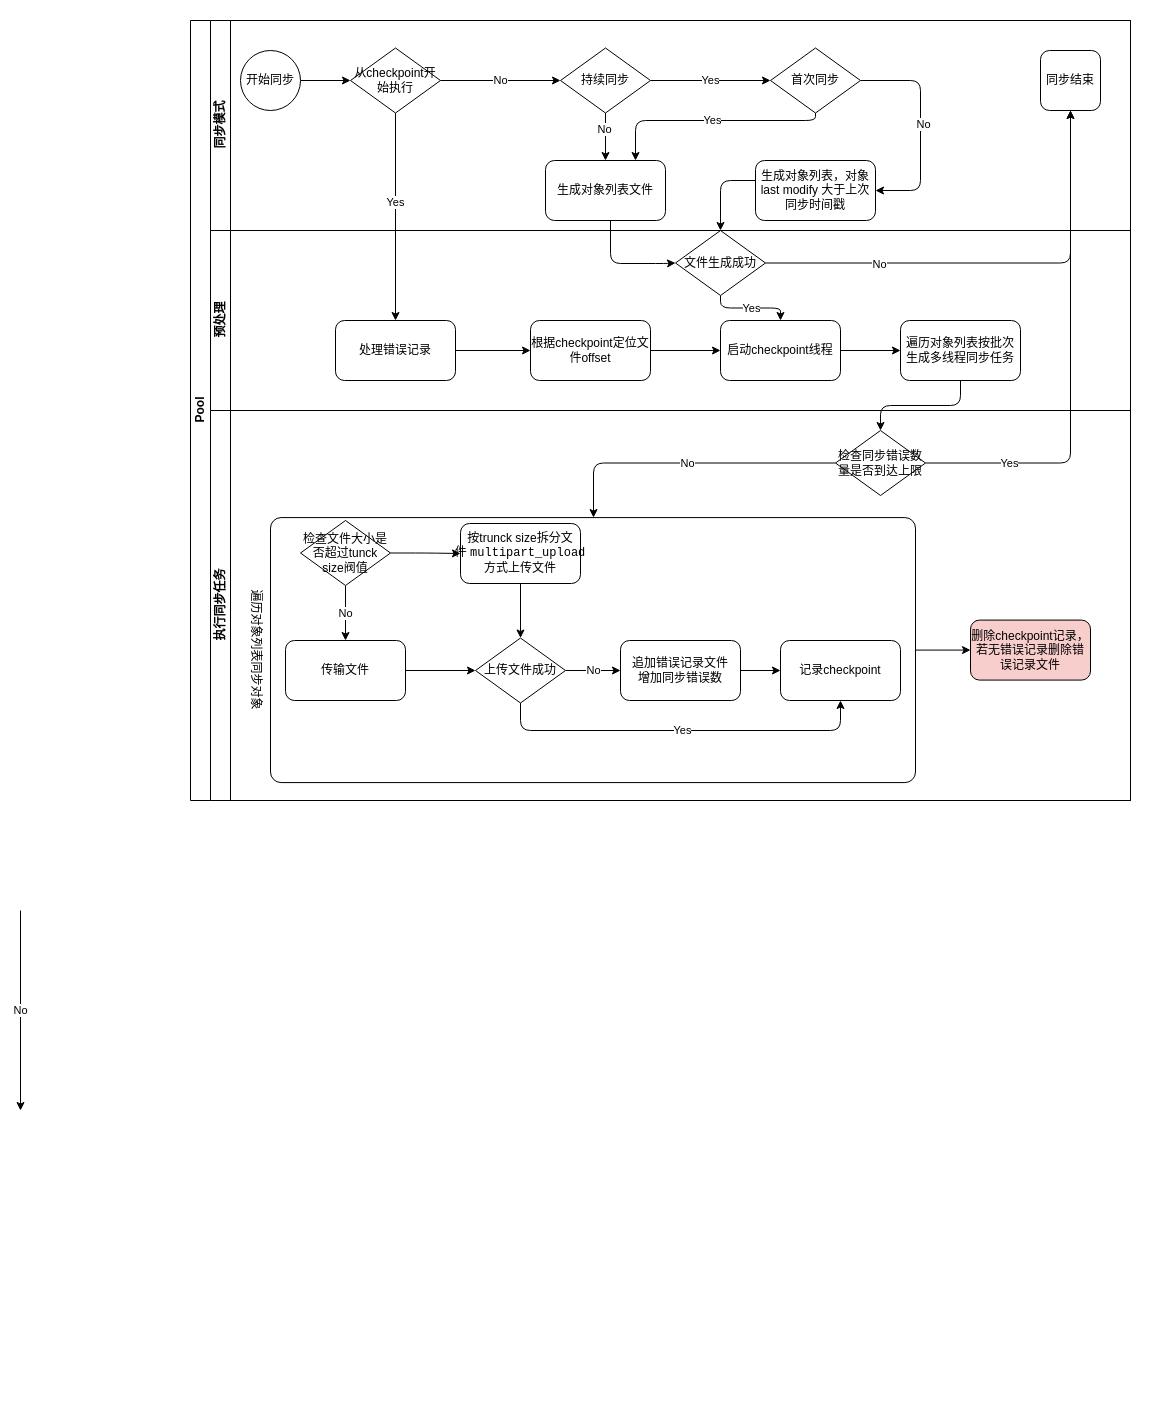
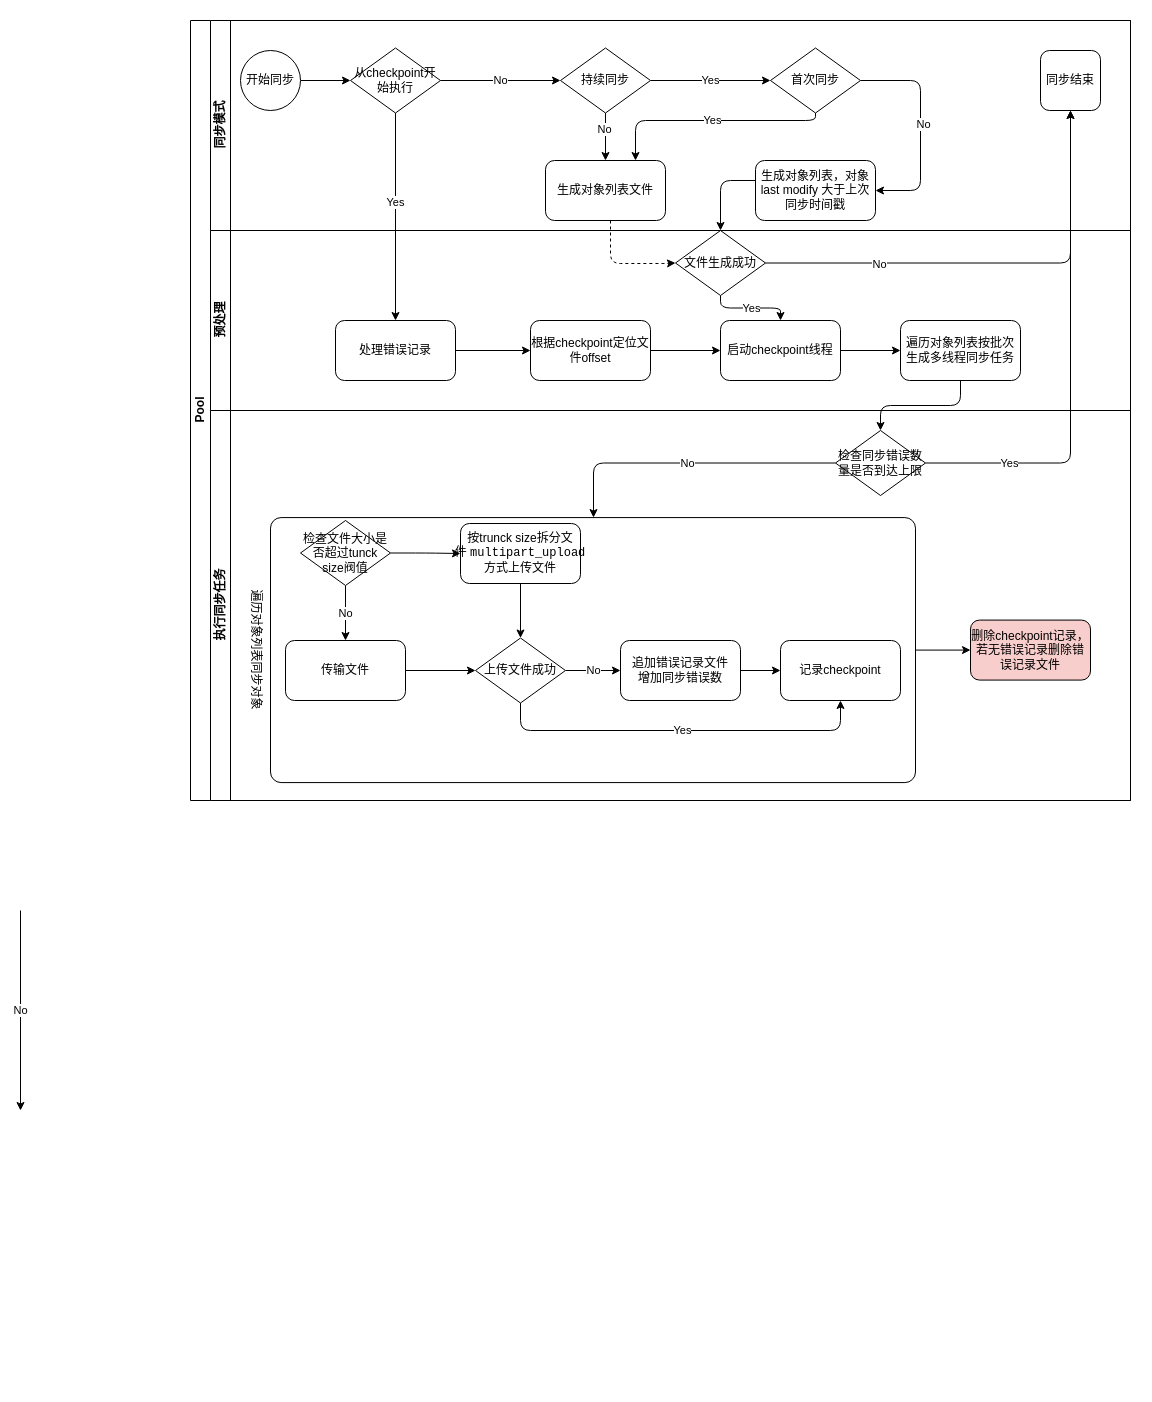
(622, 264) -> (622, 264)
